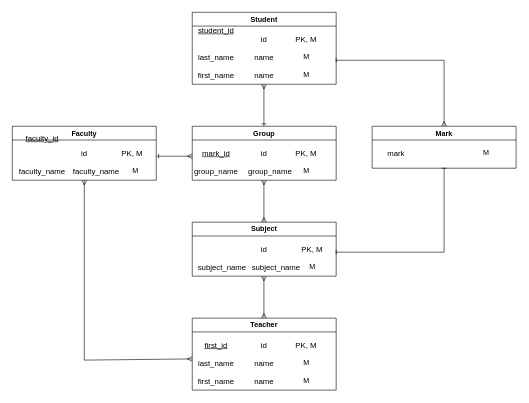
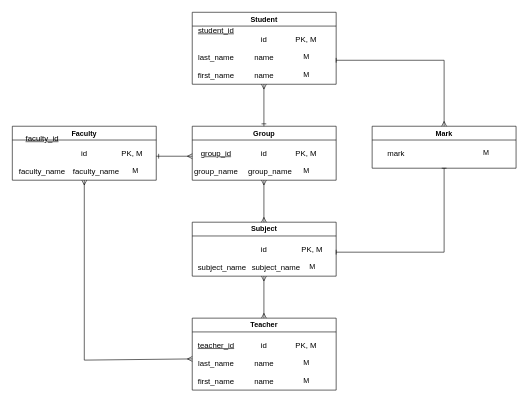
(216, 153) -> (216, 153)
(216, 345) -> (216, 345)
